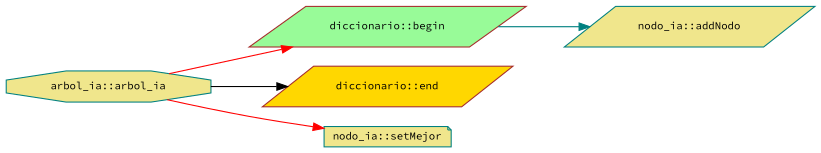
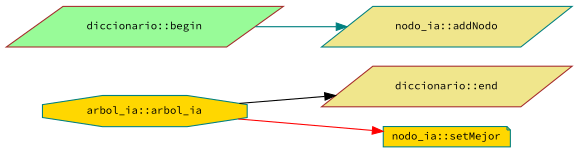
(225, 62) -> none
(109, 87) -> (145, 111)
(388, 87) -> (447, 87)
(388, 137) -> (447, 137)
